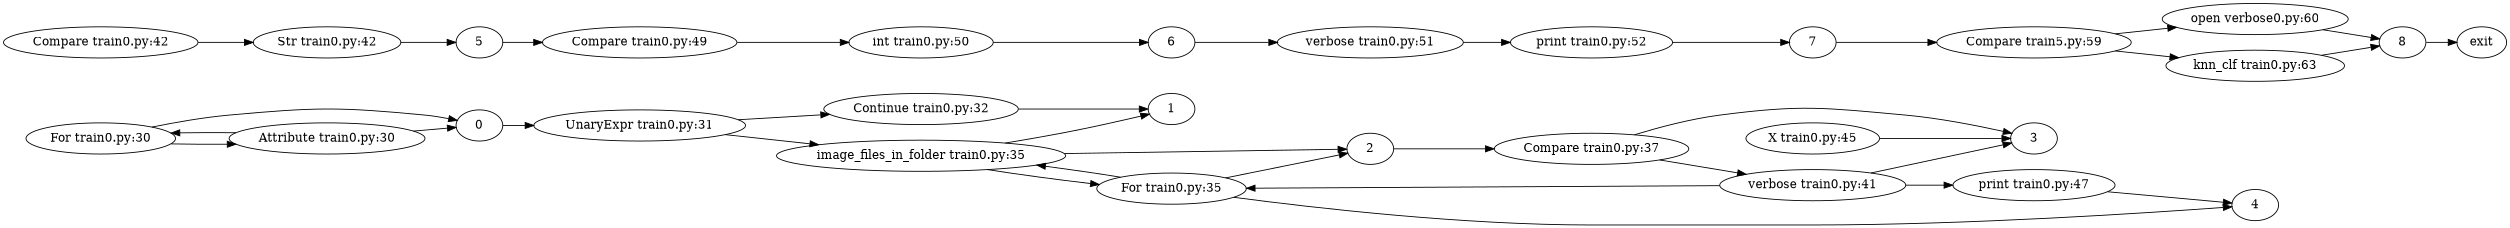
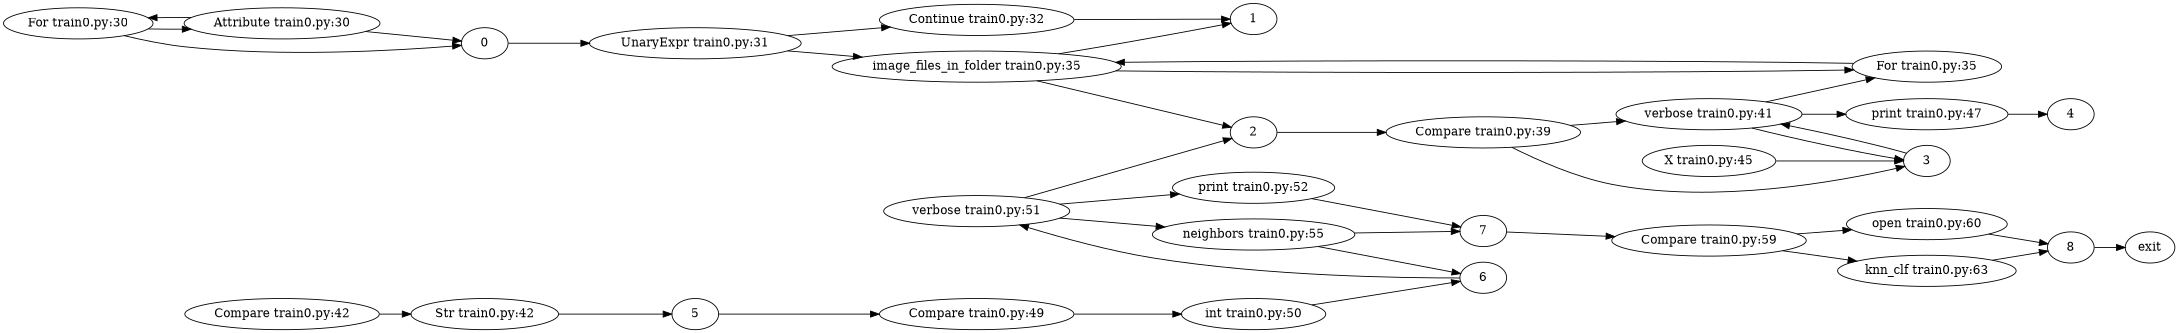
(2255, 19) -> (1927, 224)
(2034, 42) -> (1709, 241)
none -> (1848, 139)
(1592, 149) -> (1483, 132)
(1282, 166) -> (1124, 169)
(1728, 225) -> none
none -> (1254, 234)
